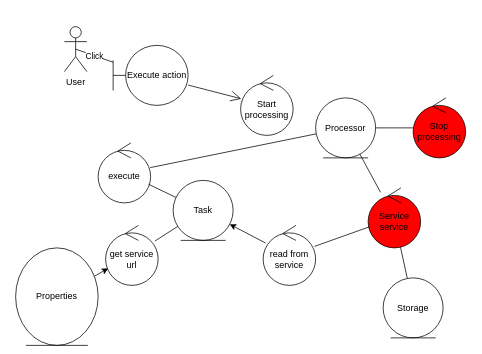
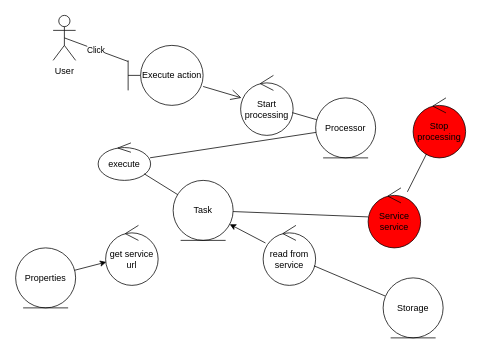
(75, 49) -> (64, 38)
(150, 75) -> (165, 75)
(395, 128) -> none
(124, 173) -> (124, 162)
(370, 173) -> (305, 116)
none -> (417, 173)
(166, 234) -> none
(342, 237) -> (301, 214)
(404, 263) -> (350, 281)
(57, 297) -> (45, 278)
